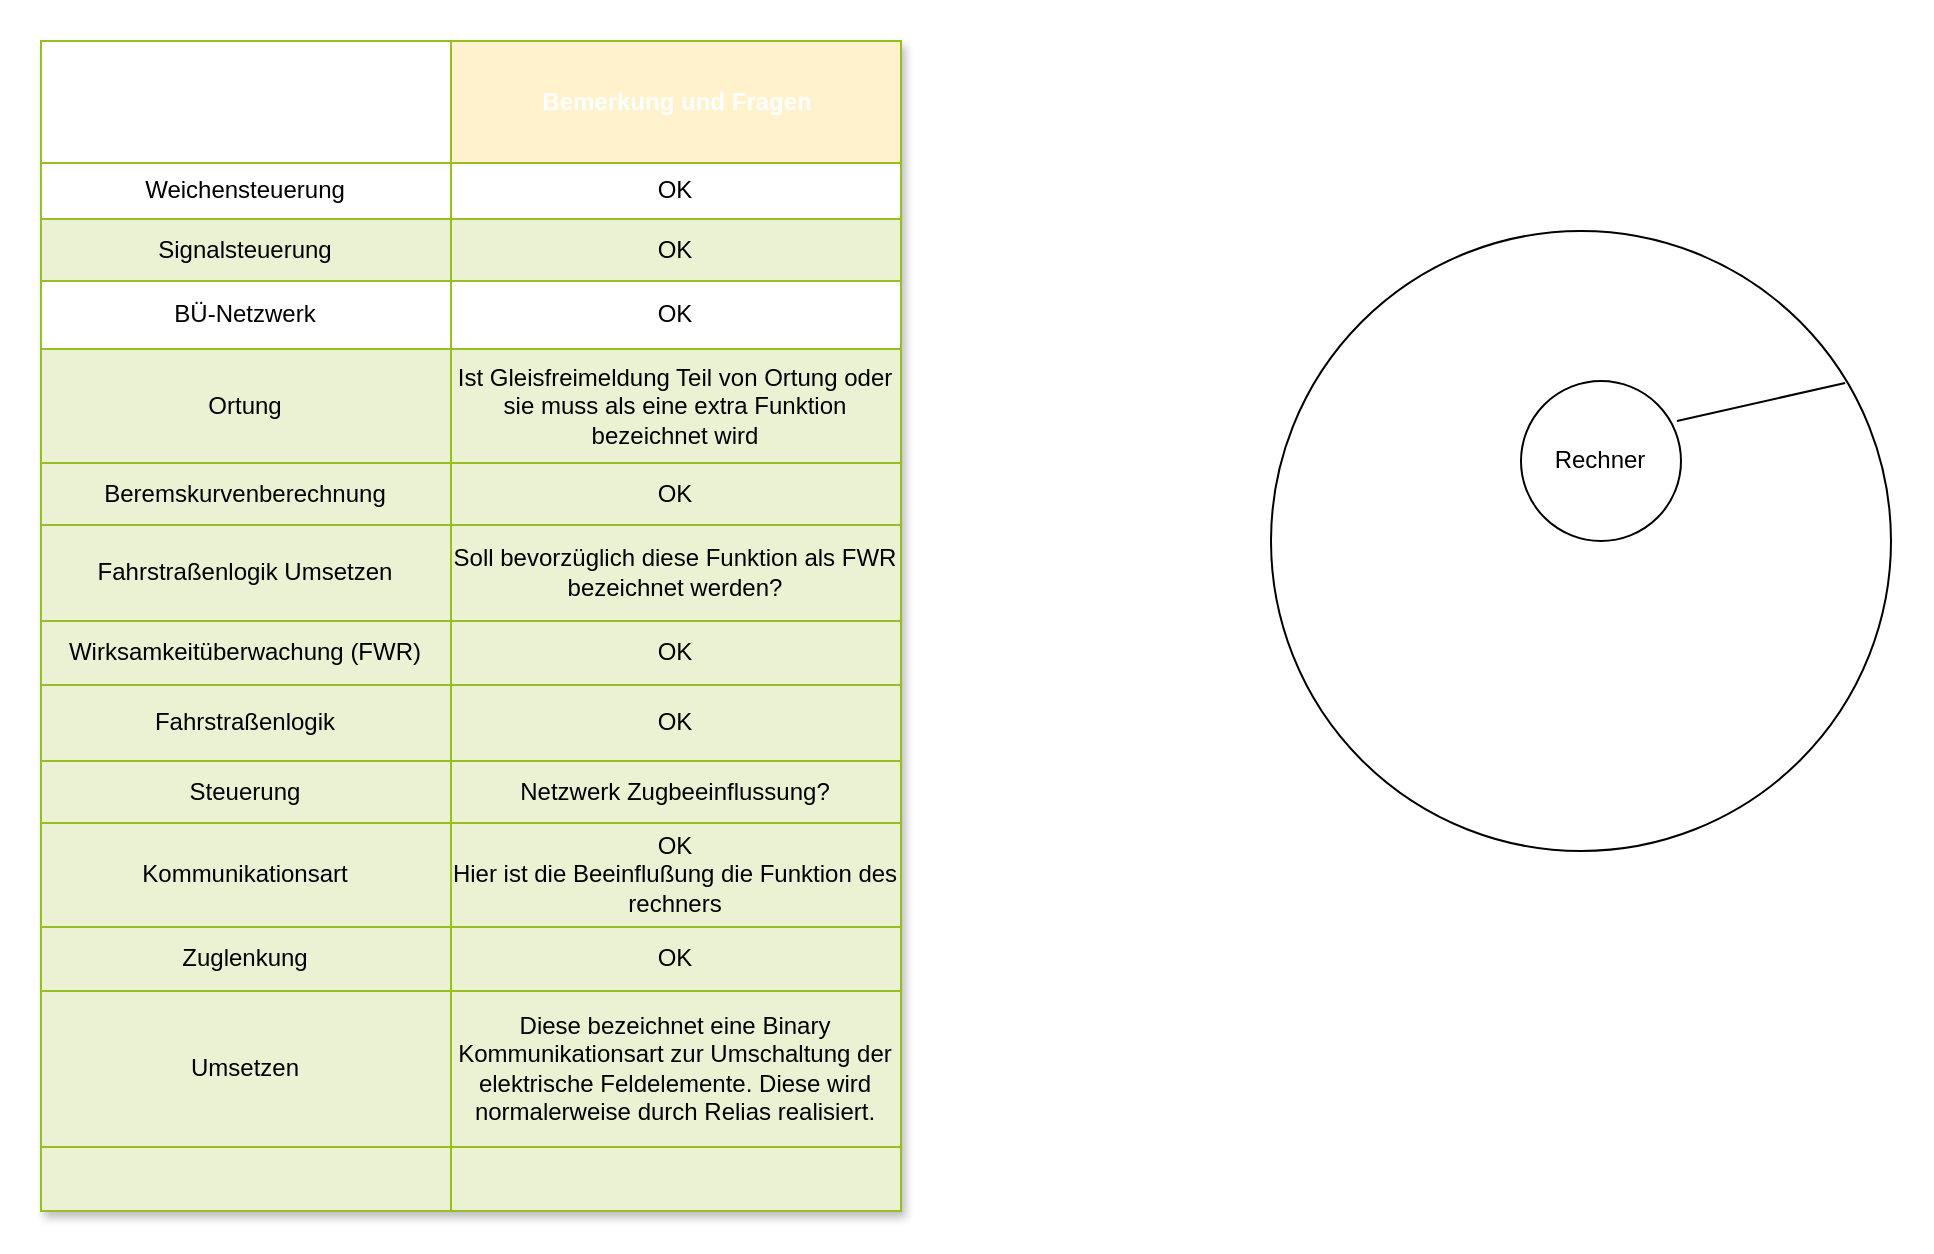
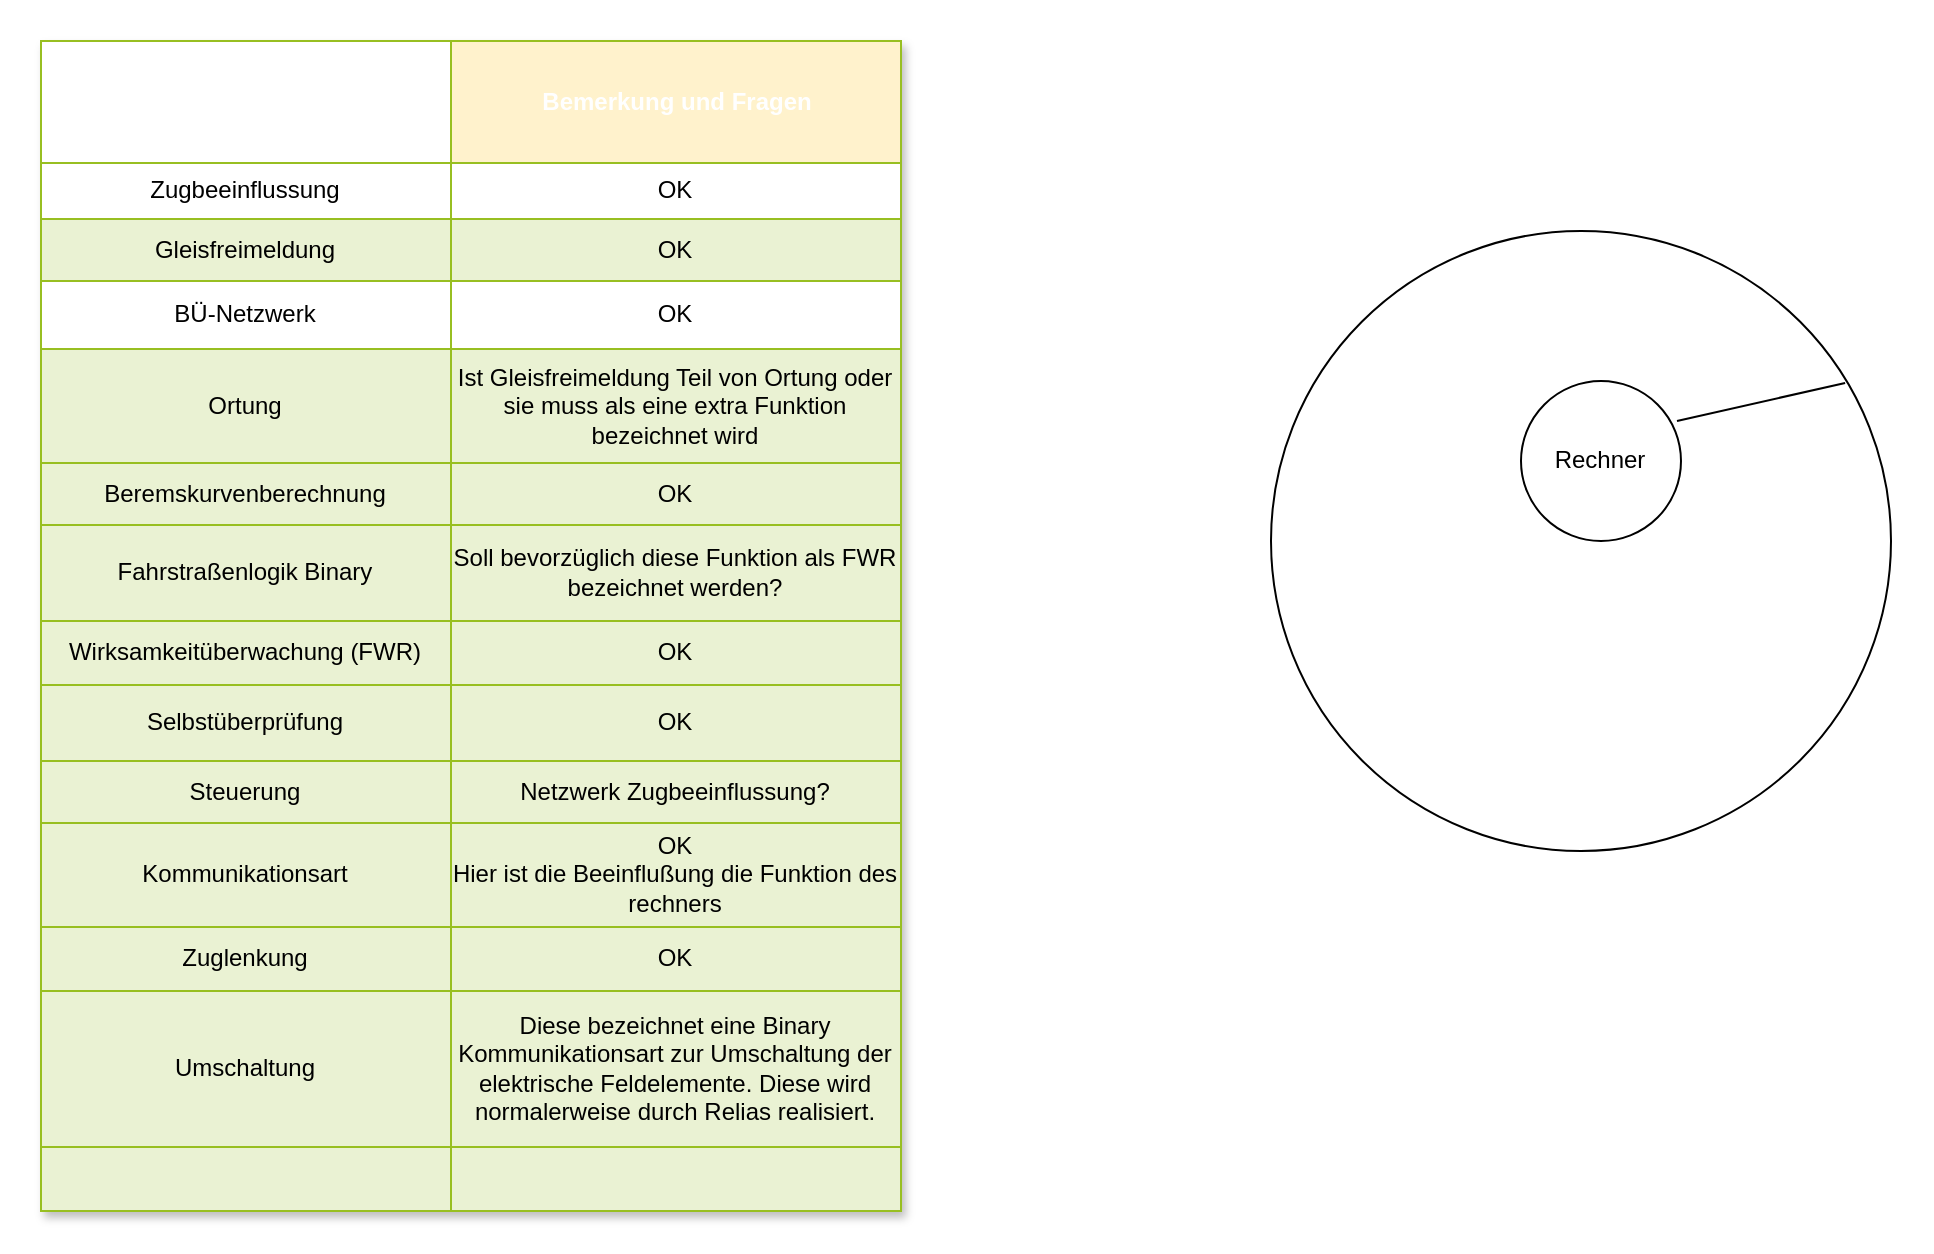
(246, 191) -> (246, 191)
(246, 251) -> (246, 251)
(246, 573) -> (246, 573)
(246, 723) -> (246, 723)
(246, 1069) -> (246, 1069)
